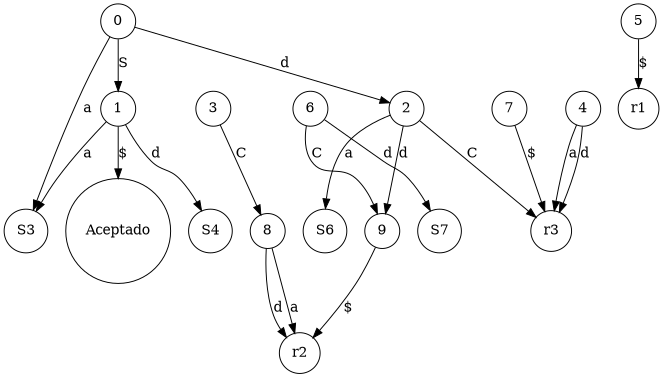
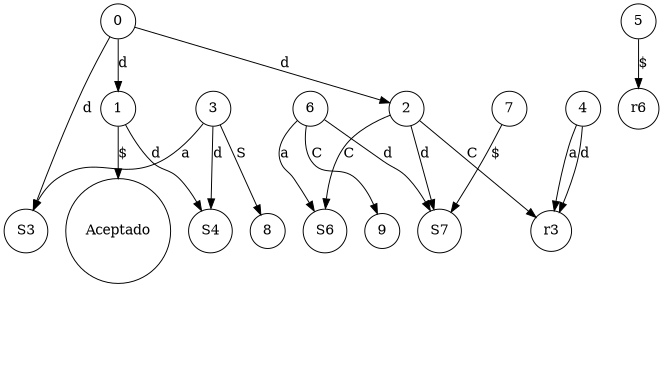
(123, 64) -> (123, 64)
(88, 109) -> (88, 109)
(639, 109) -> (639, 109)
(241, 154) -> (241, 154)
(349, 154) -> (349, 154)
(71, 160) -> (127, 169)
(396, 161) -> (421, 163)
none -> (212, 163)
none -> (281, 163)
(528, 164) -> (481, 163)
(300, 353) -> none
